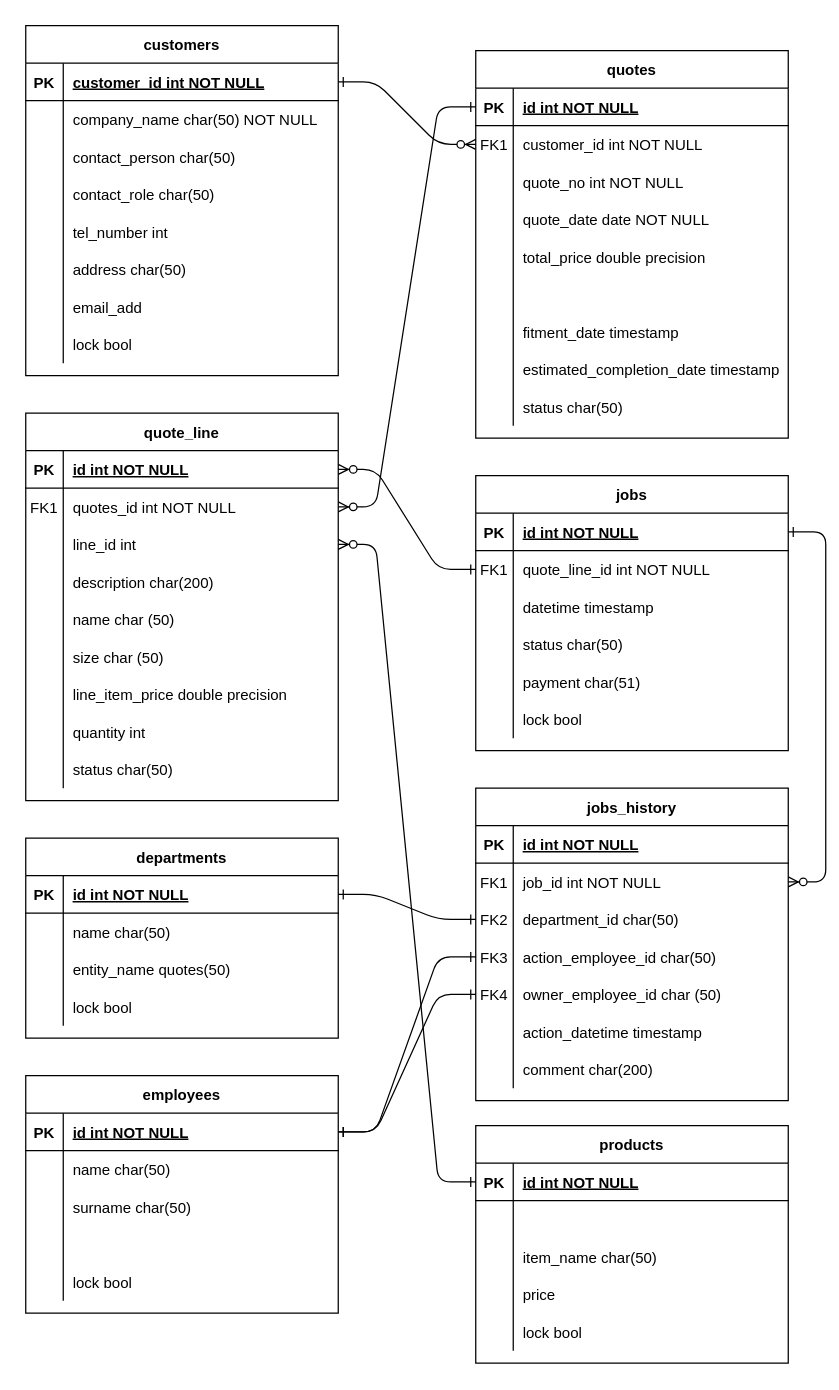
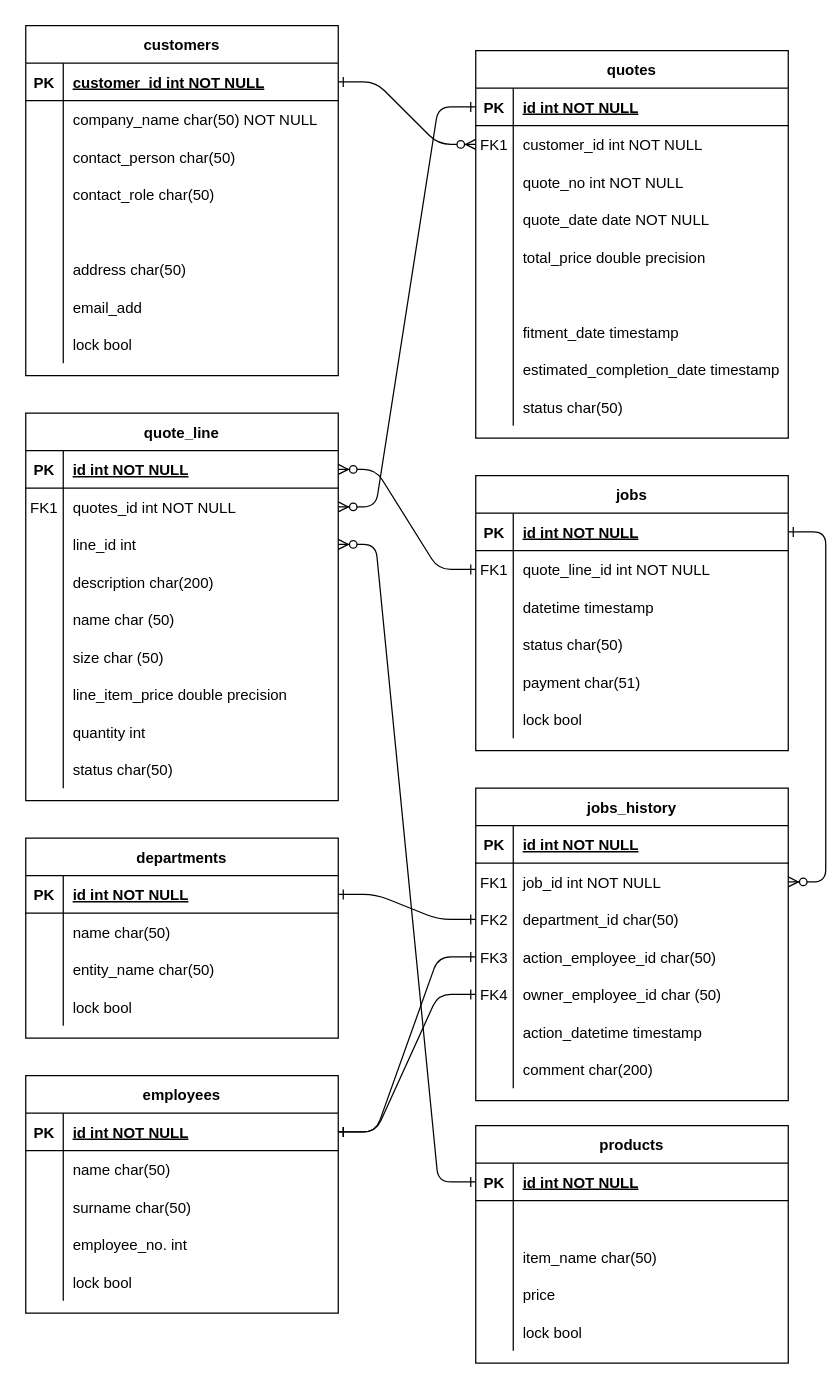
(201, 232) -> none
(161, 970) -> (153, 970)
none -> (201, 1244)
